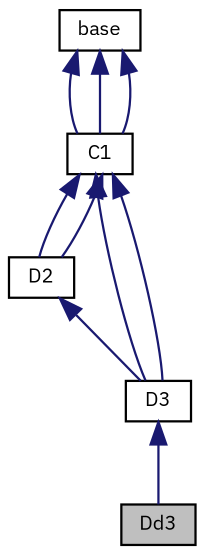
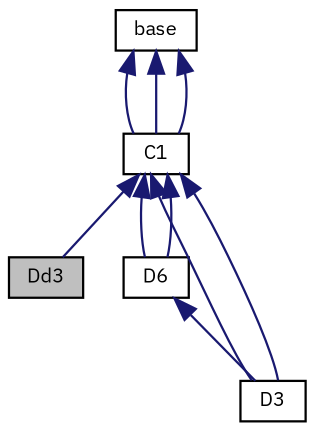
(42, 278) -> (156, 278)
(158, 474) -> (93, 224)
